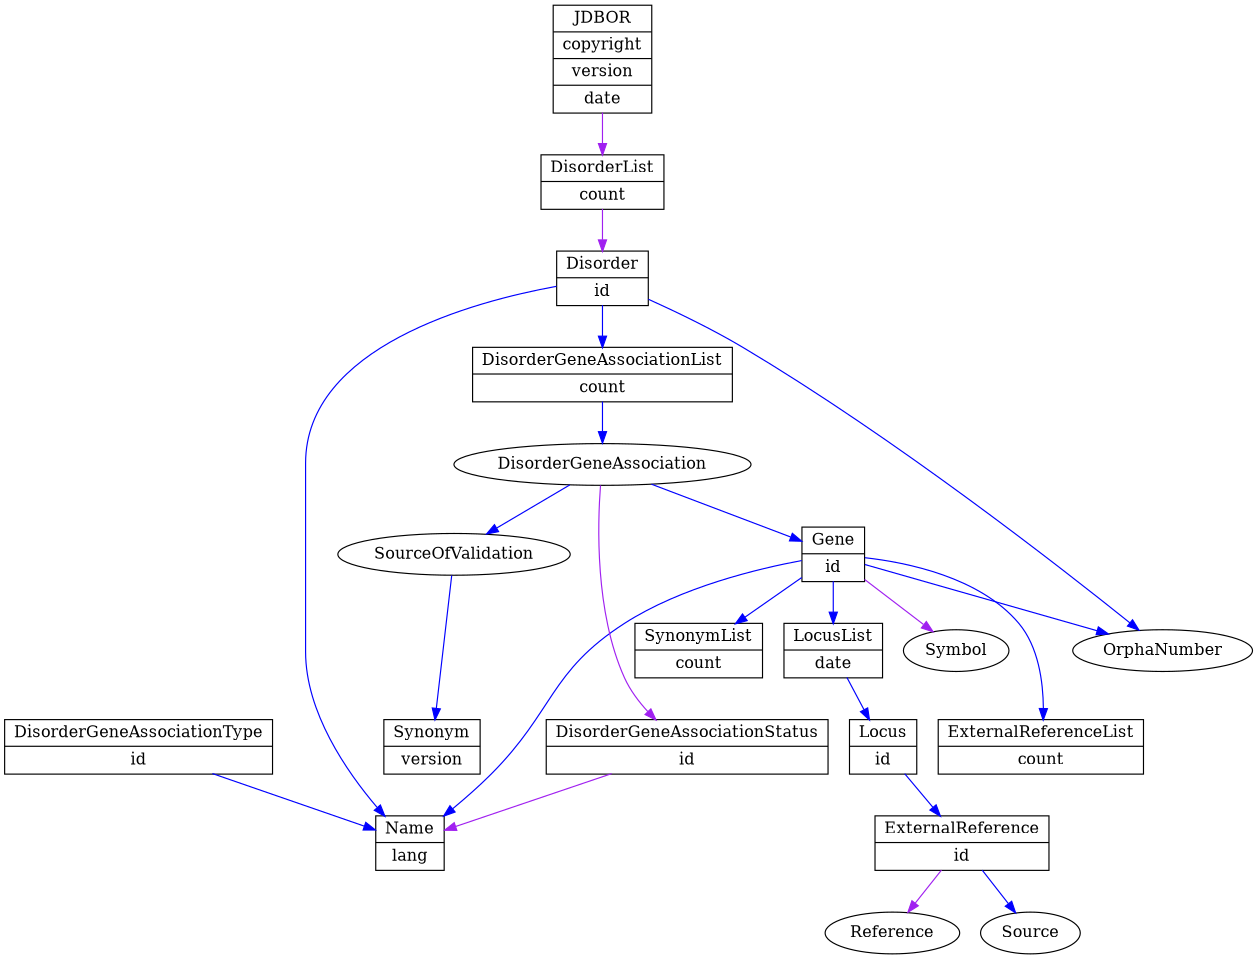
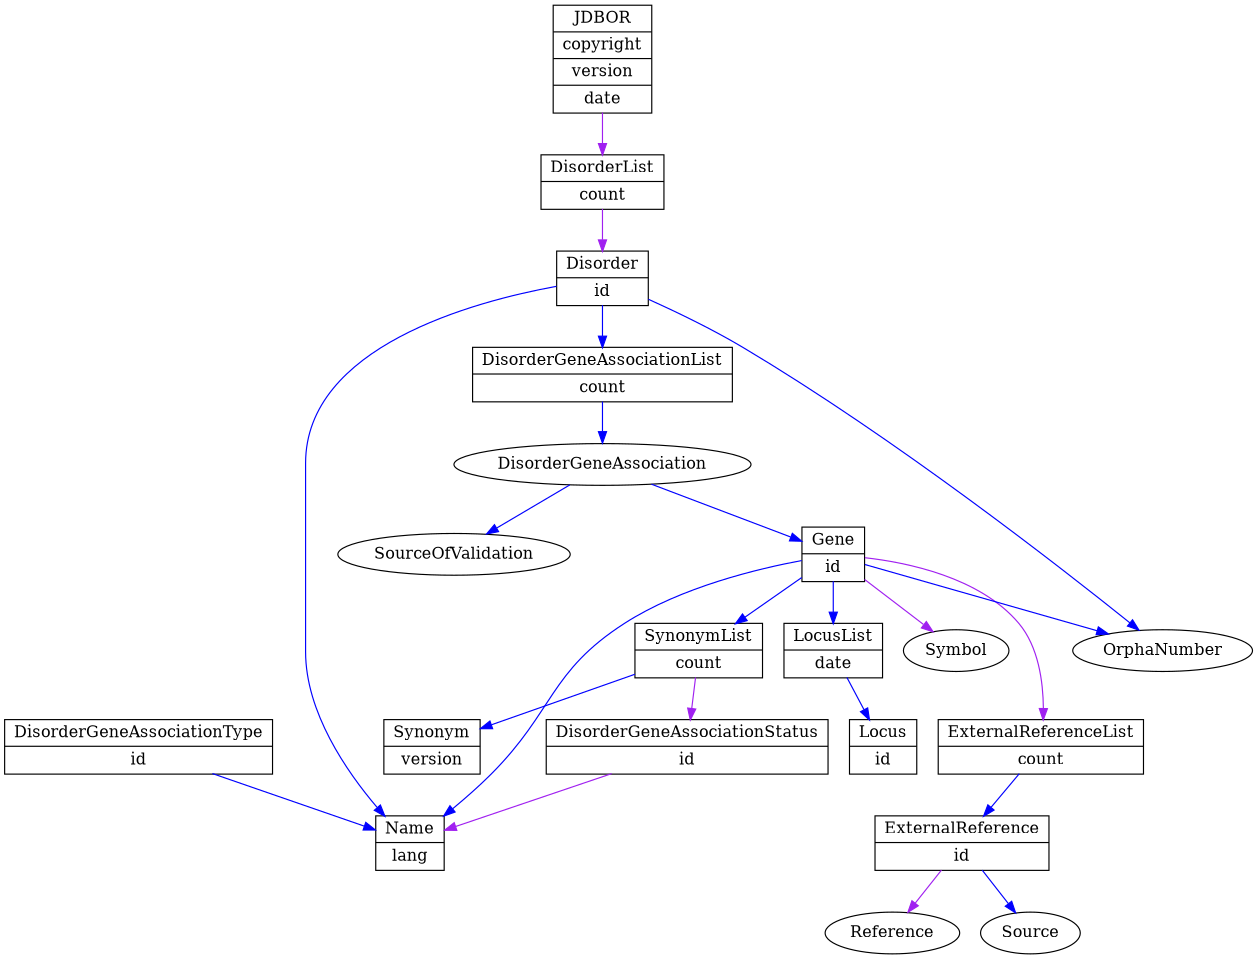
(971, 587) -> (971, 587)
(604, 604) -> (694, 693)
(444, 642) -> (563, 700)
(919, 790) -> (1005, 790)
